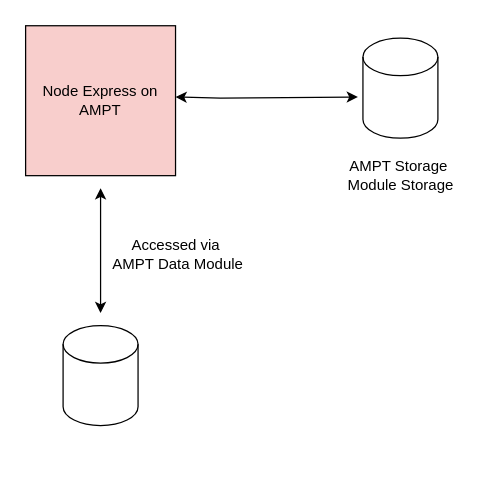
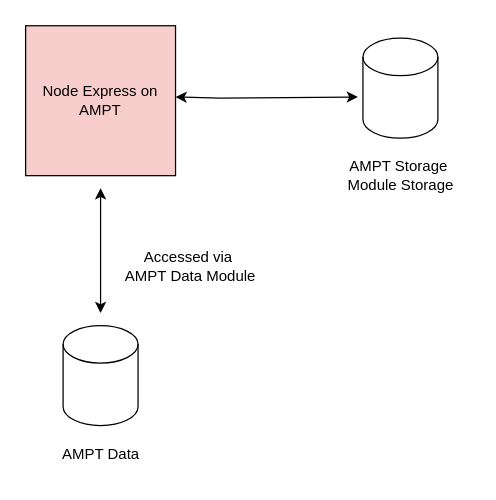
(176, 254) -> (188, 267)
none -> (101, 454)
